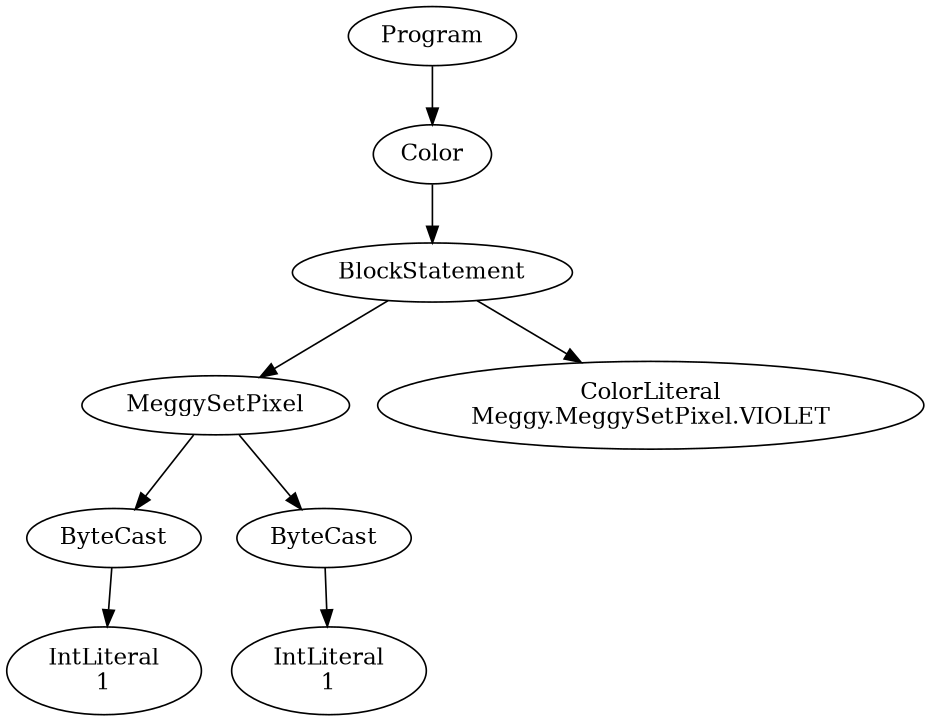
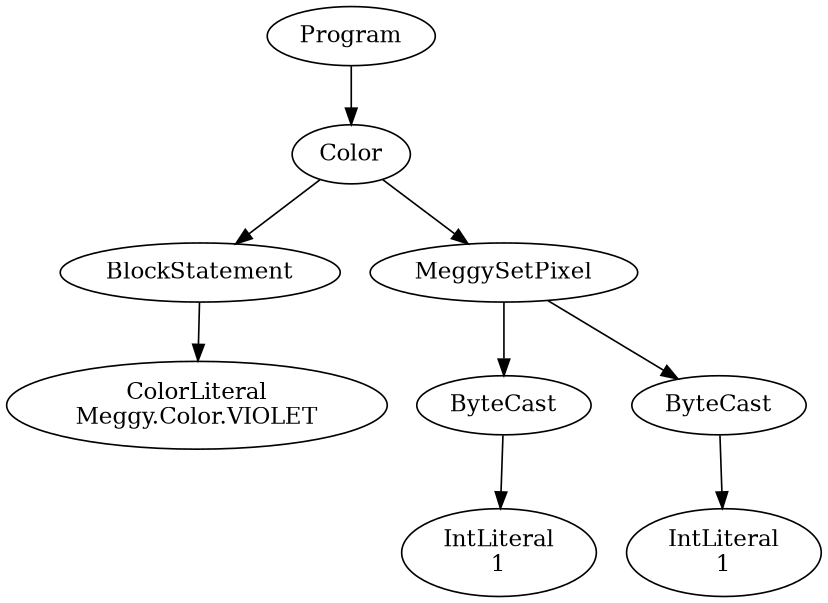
(331, 335) -> (419, 207)
(651, 405) -> (197, 405)
